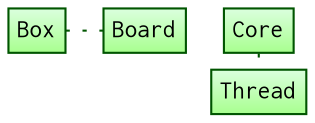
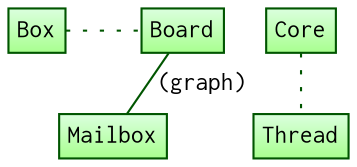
none -> (113, 136)
